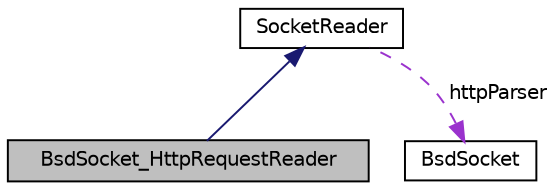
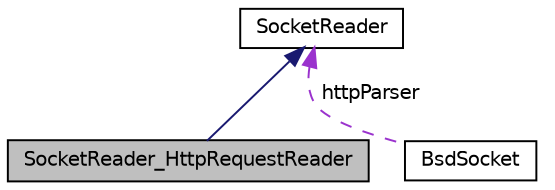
(420, 77) -> (339, 122)
(188, 161) -> (188, 161)
